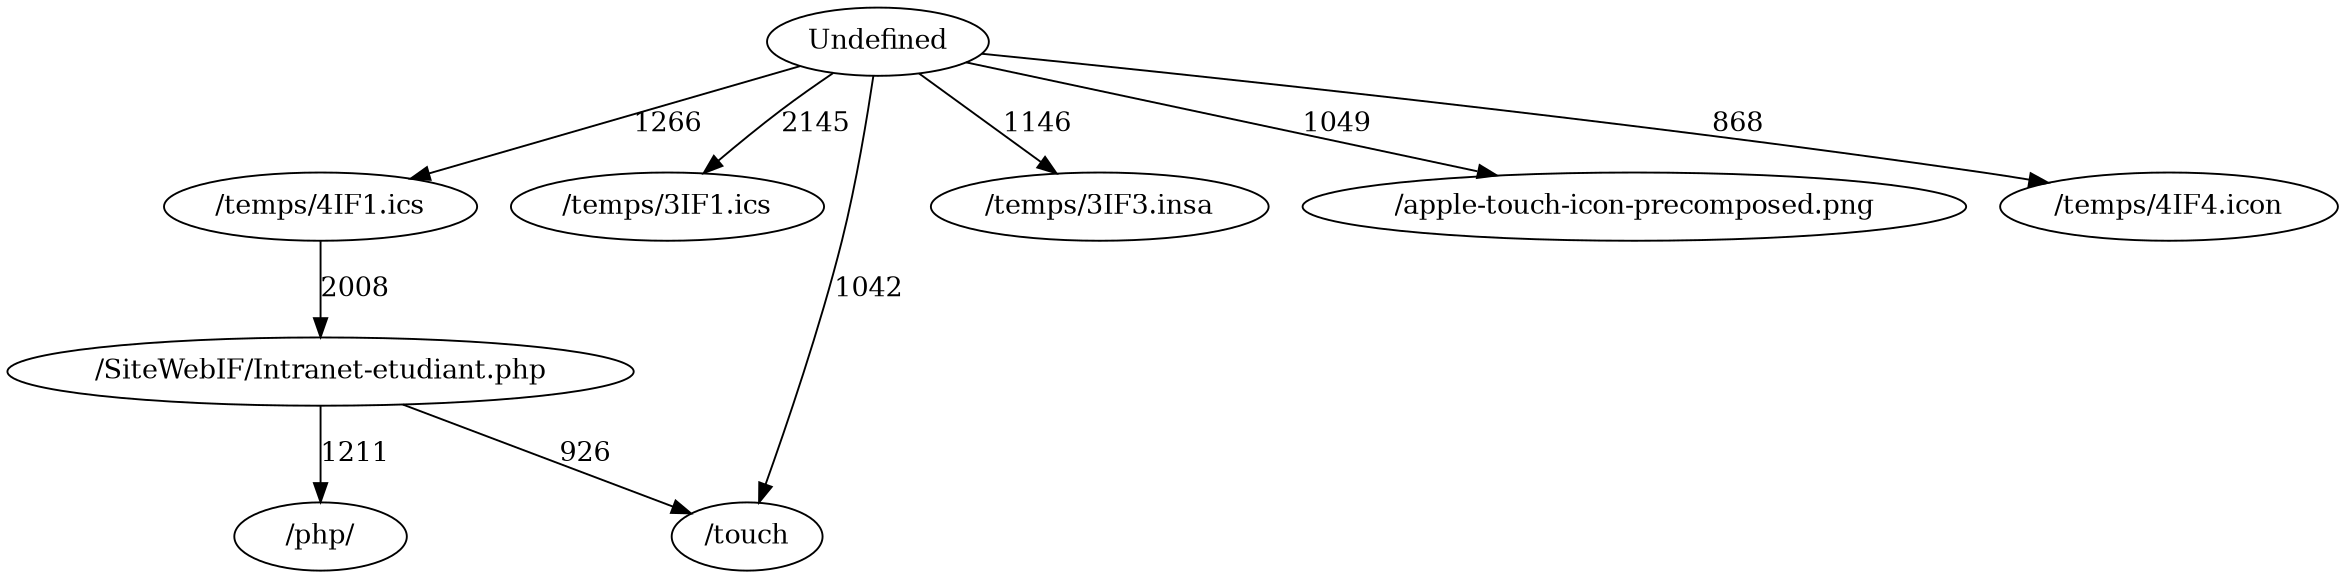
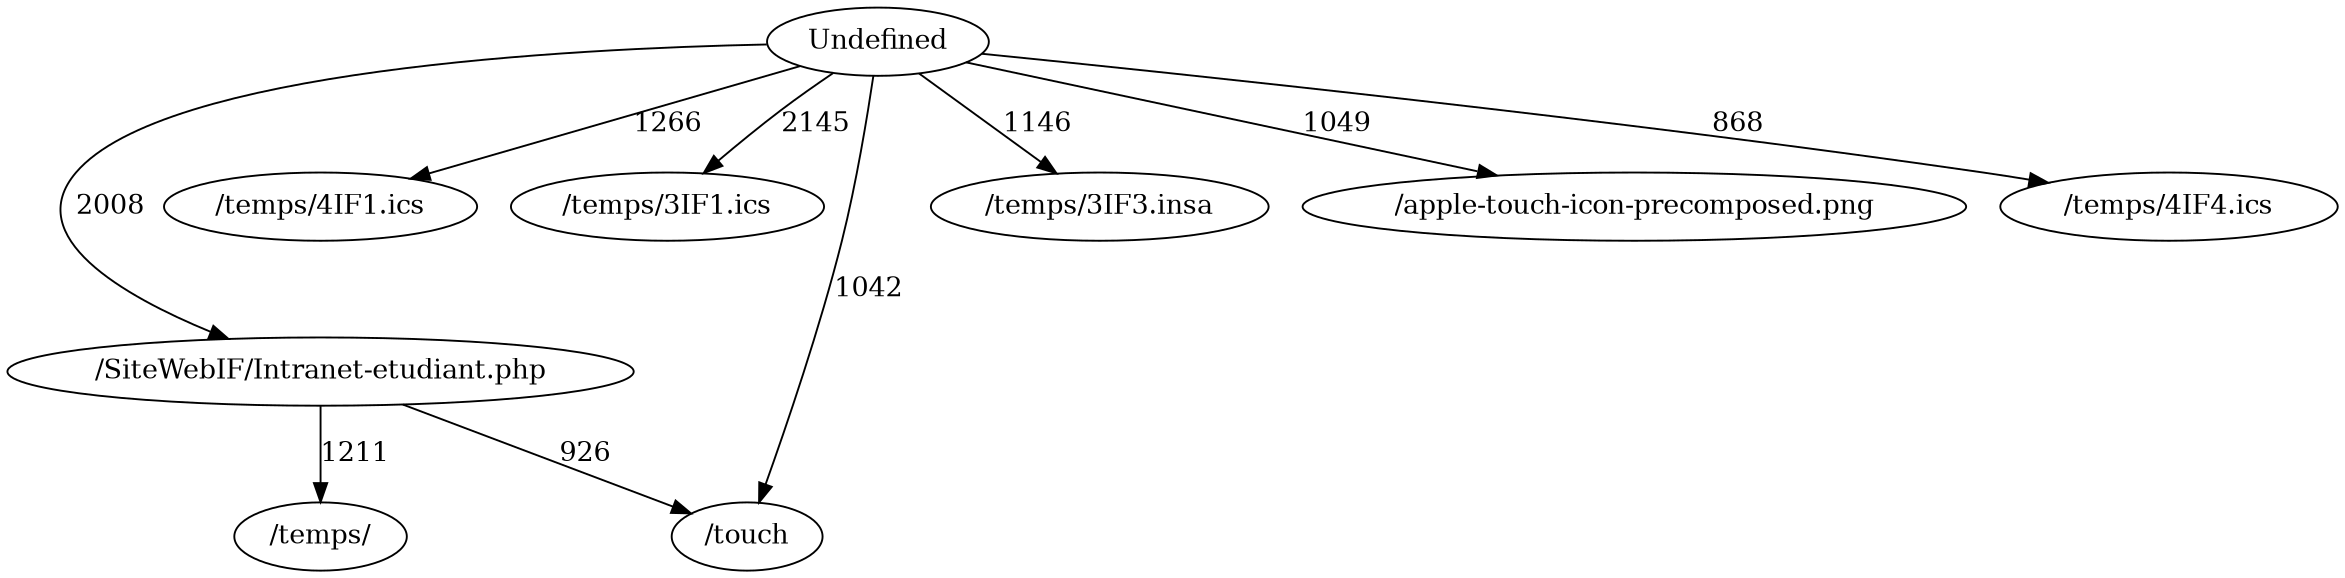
(2169, 207) -> (2169, 207)
(321, 280) -> (291, 86)
(321, 537) -> (321, 537)
